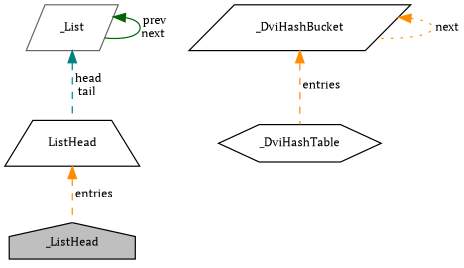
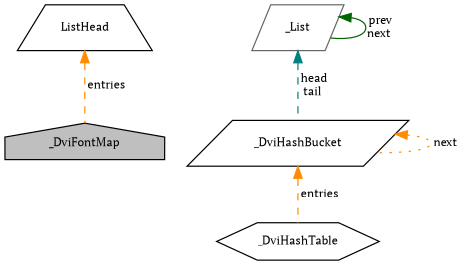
(72, 92) -> (298, 92)
(72, 243) -> (85, 143)
